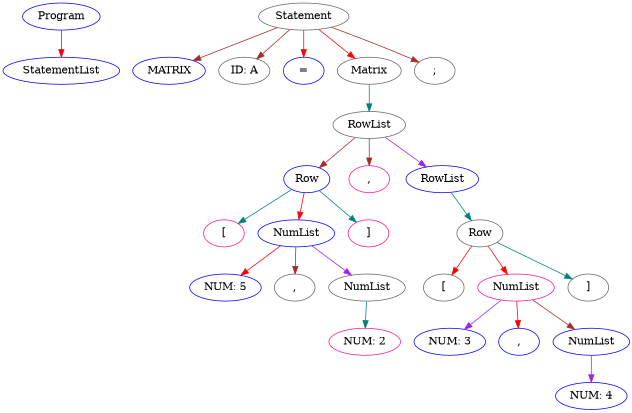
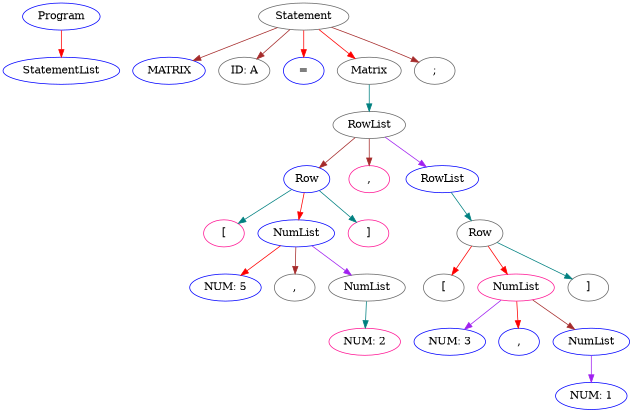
(591, 396) -> (591, 396)
